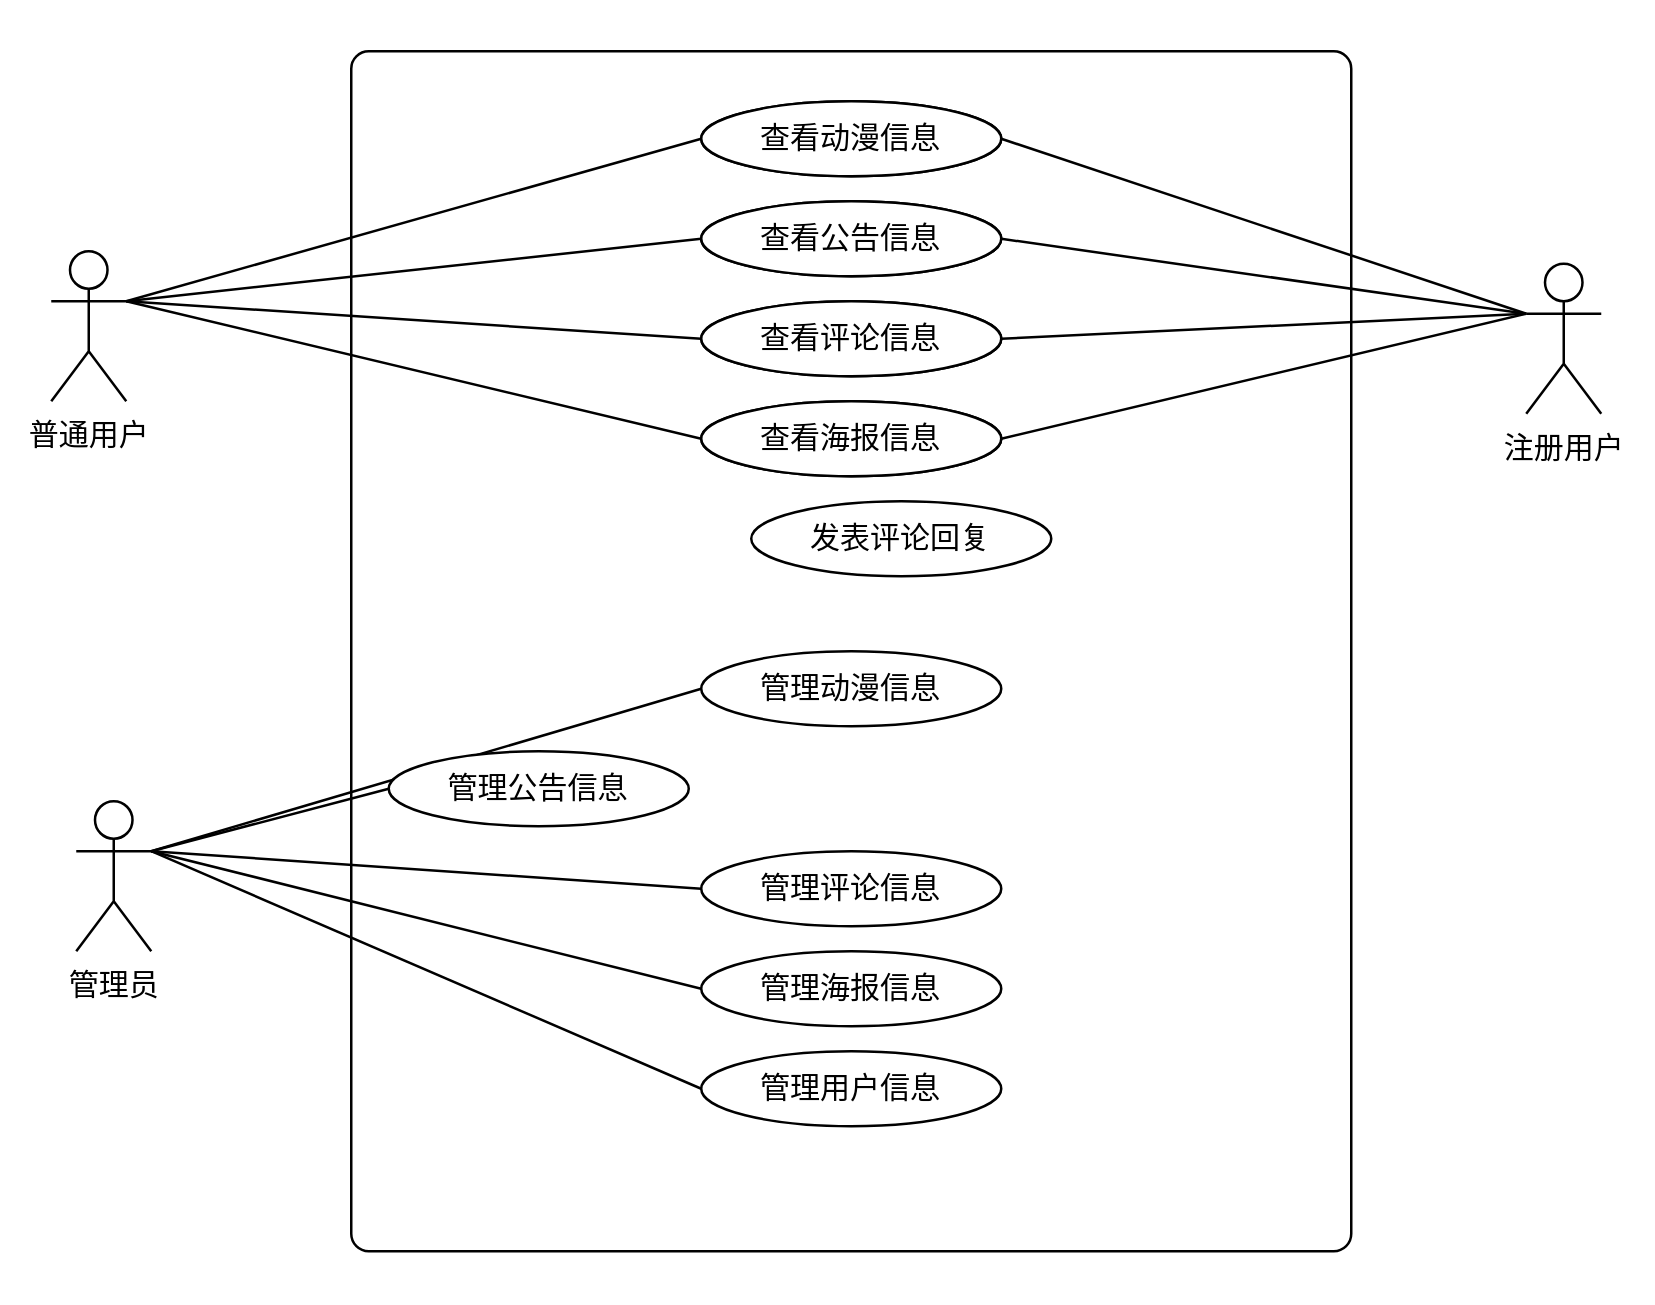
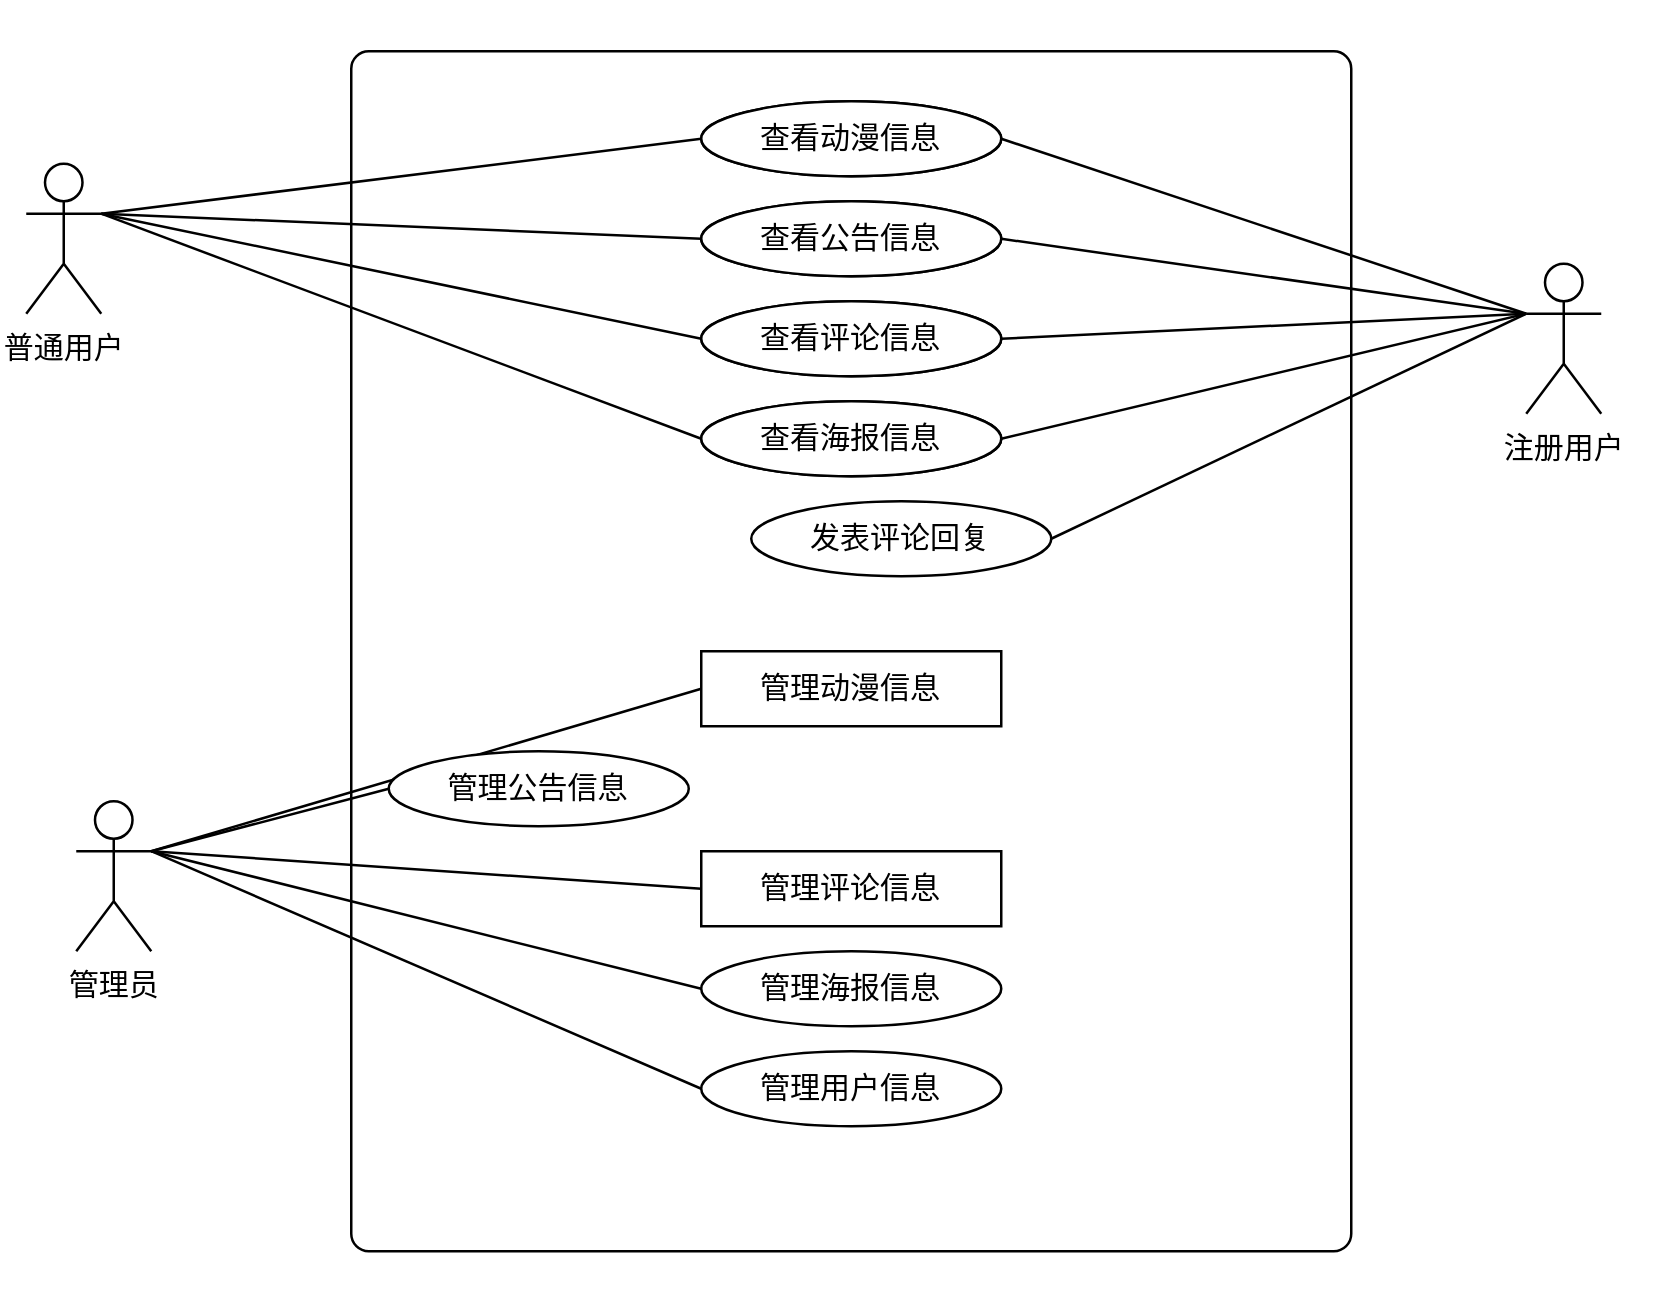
(89, 326) -> (64, 239)
none -> (1284, 429)
(851, 689) -> (851, 689)
(851, 889) -> (851, 889)
